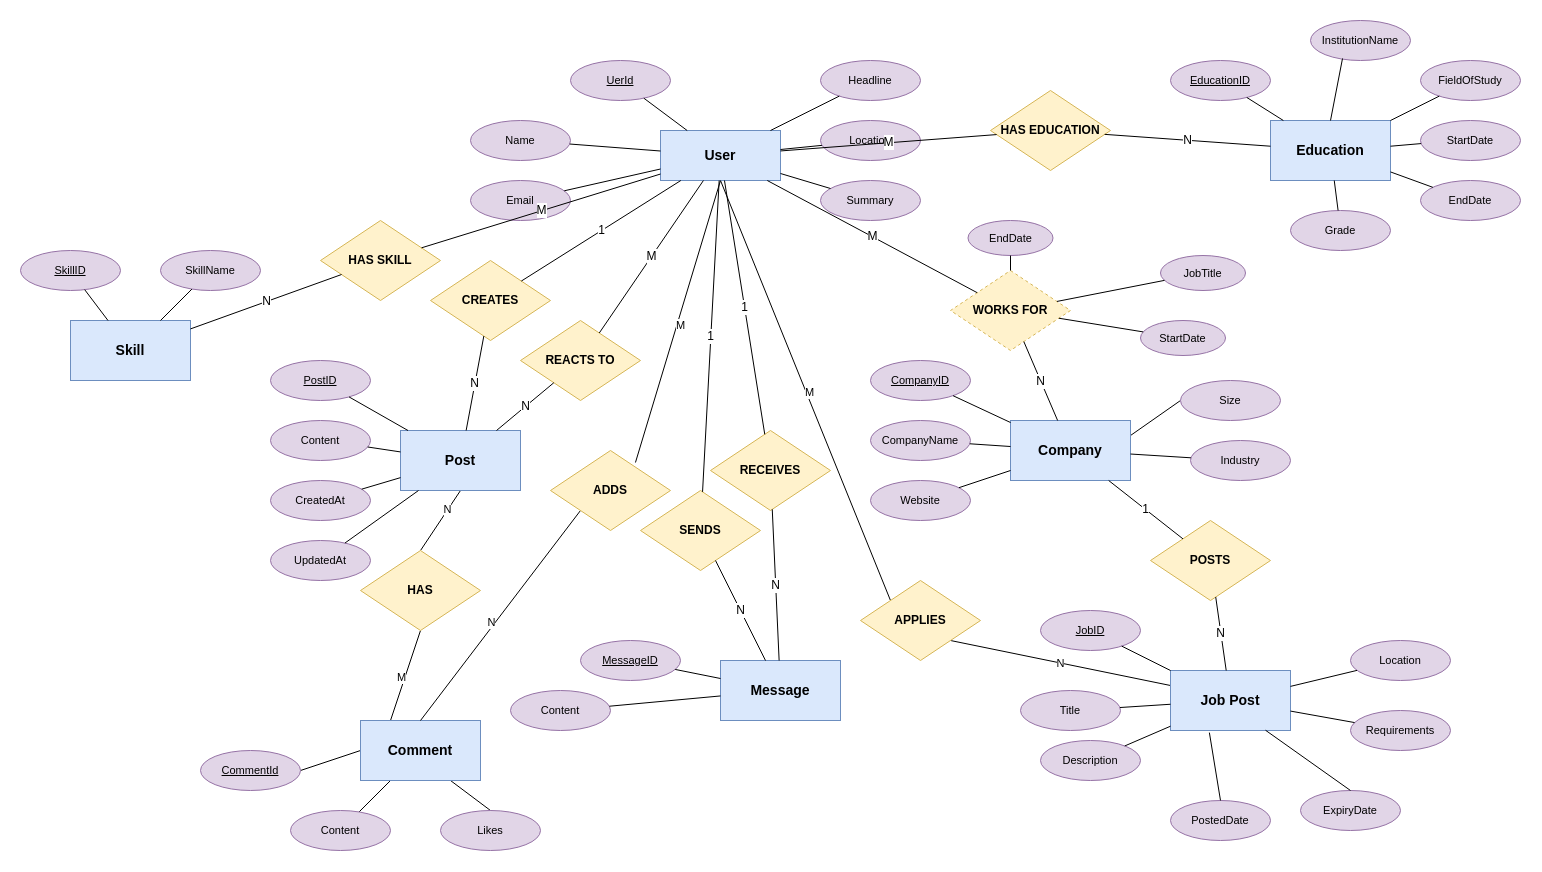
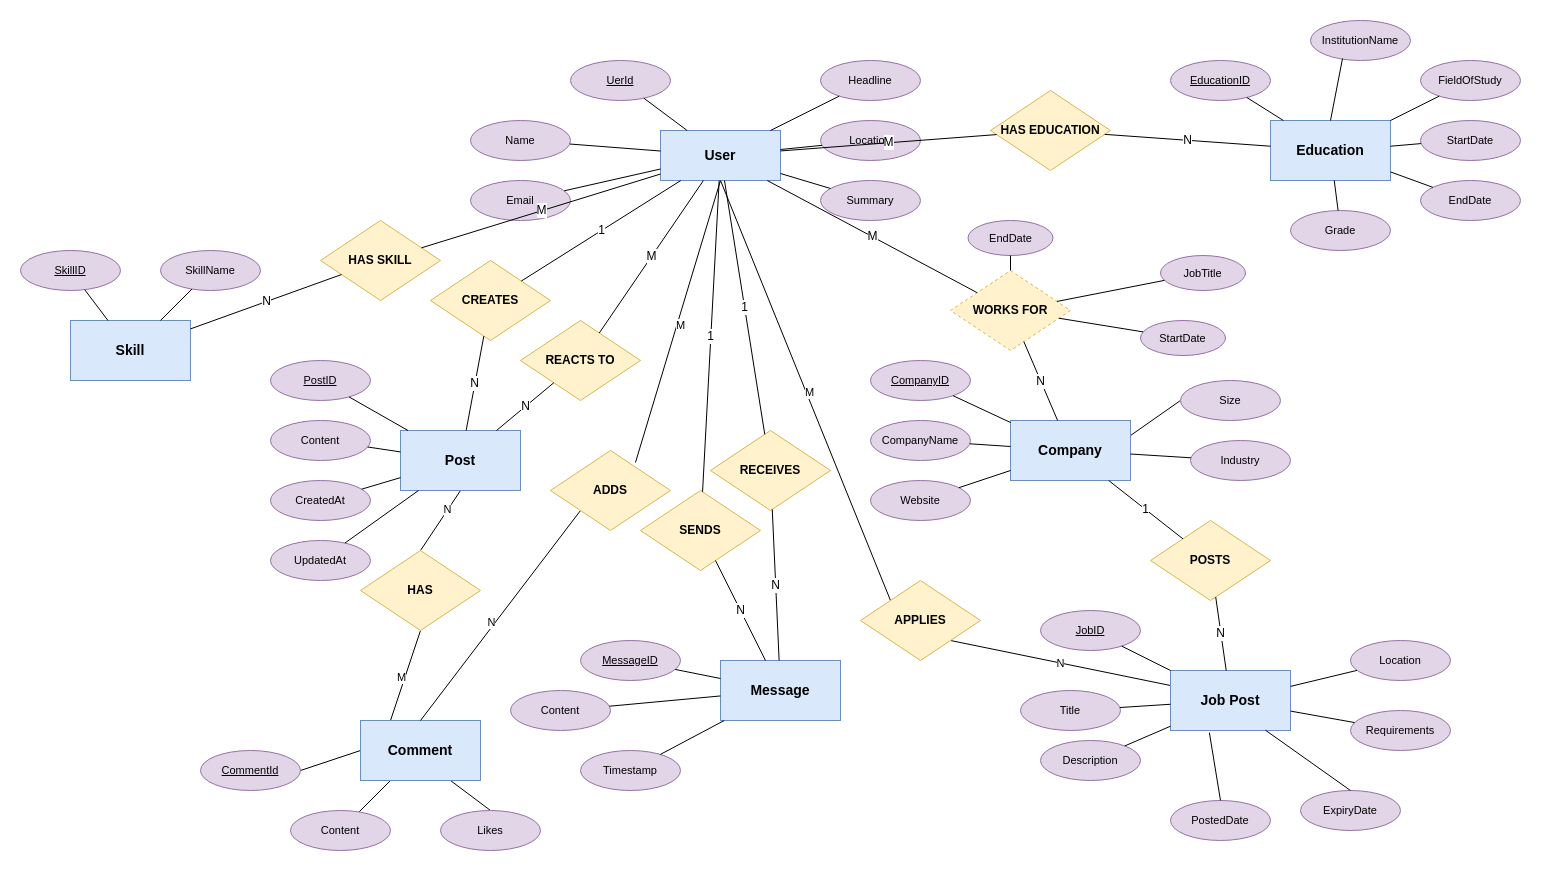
none -> (692, 737)
none -> (631, 771)
